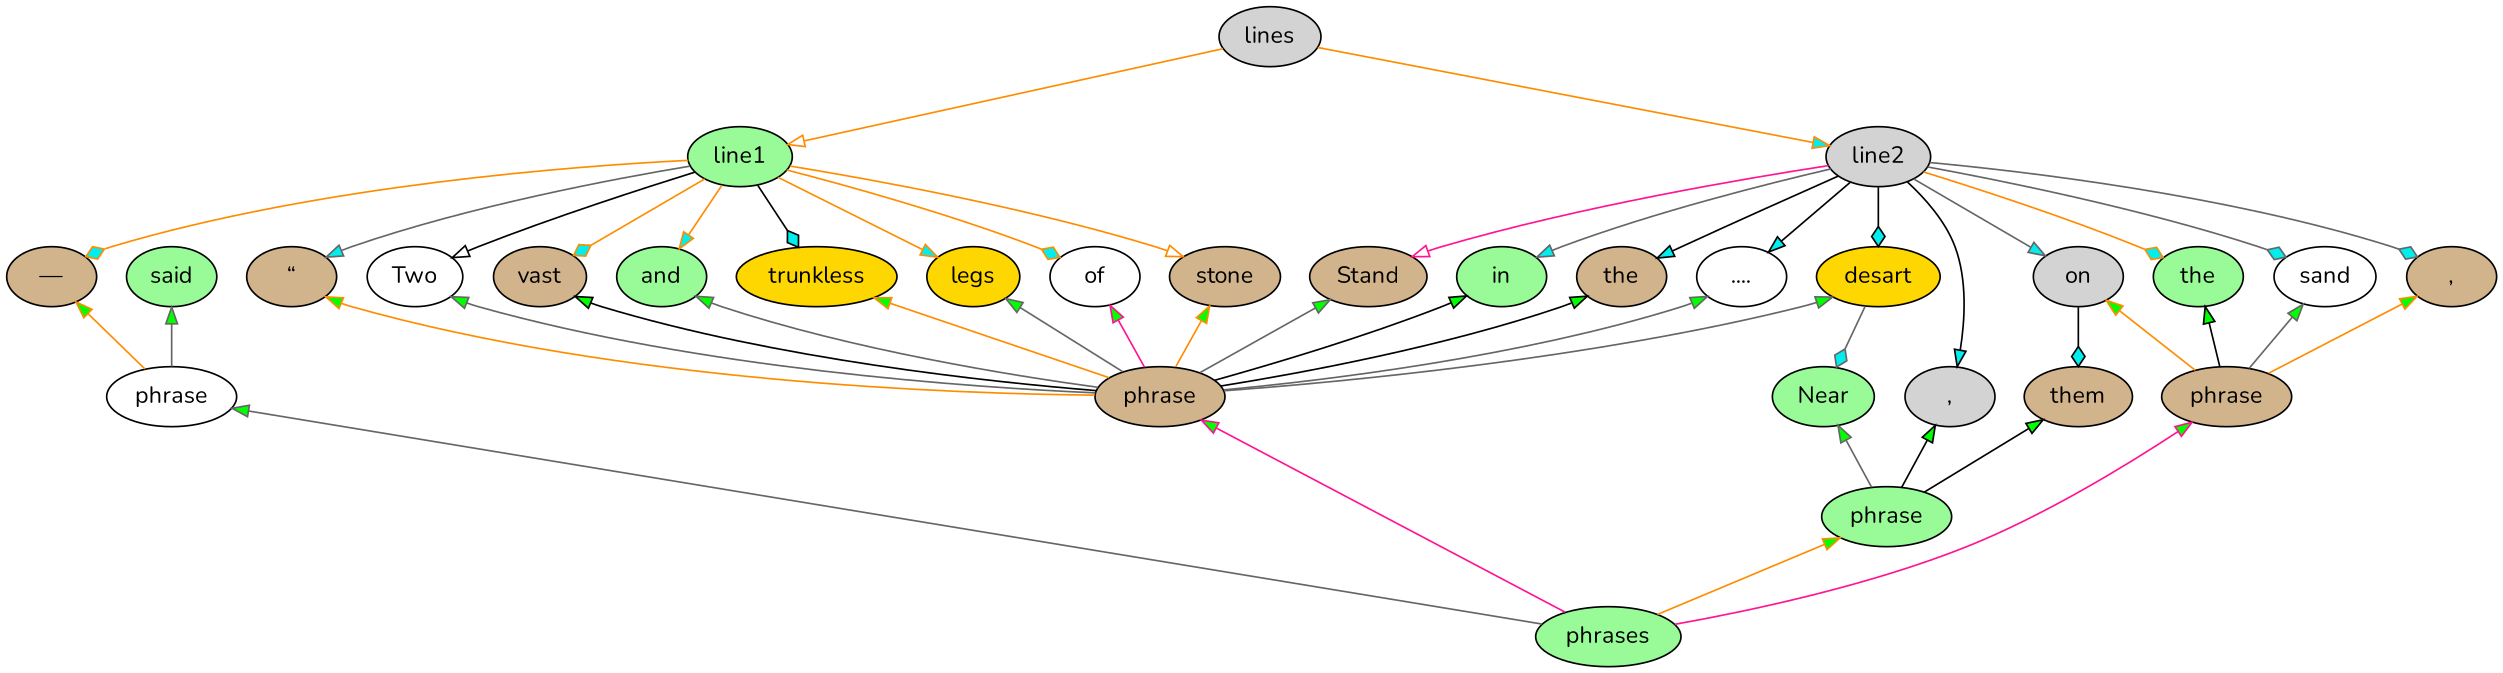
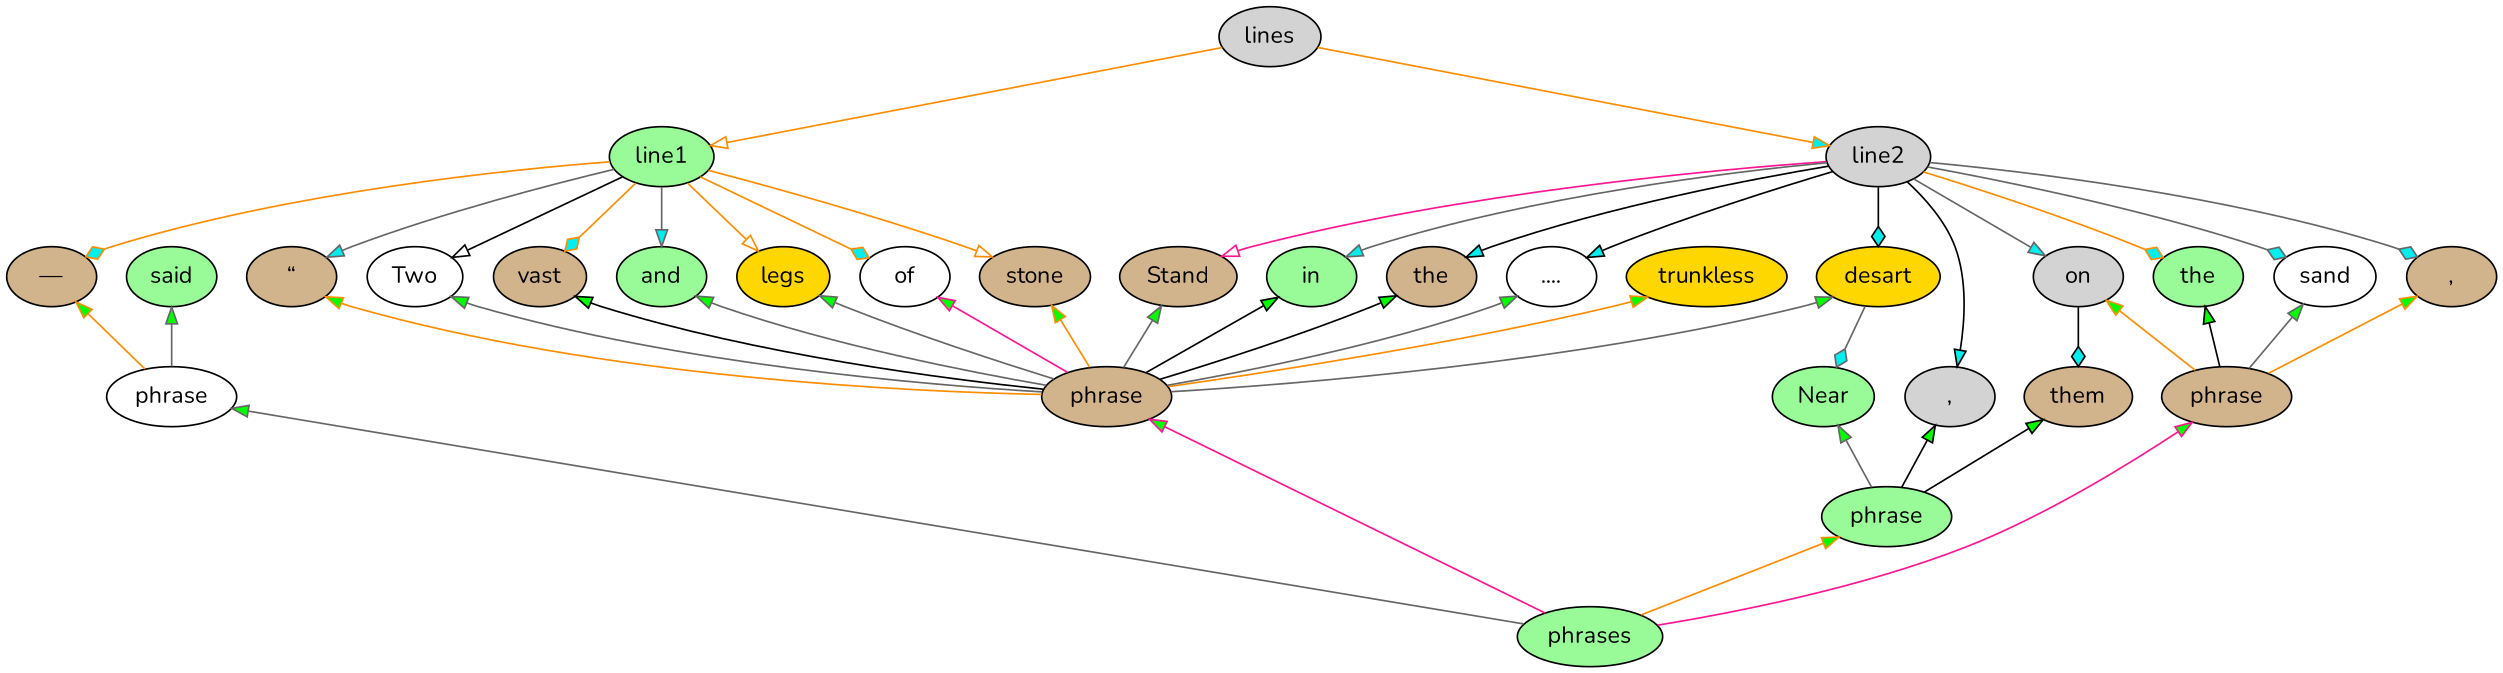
(773, 208) -> none
(705, 210) -> (662, 208)
(850, 213) -> (717, 211)
